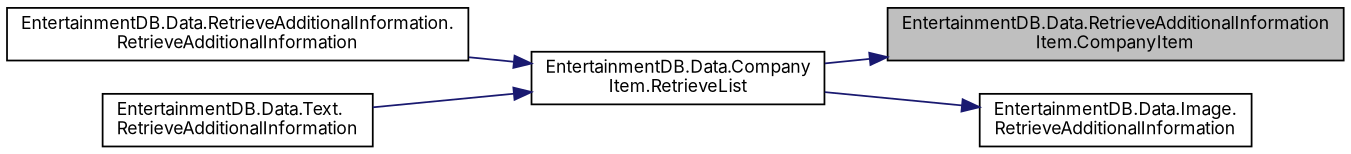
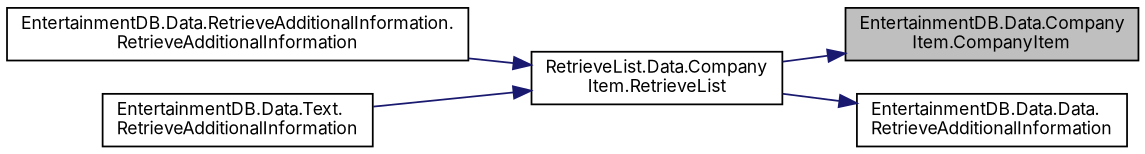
(1116, 34) -> (992, 34)
(678, 78) -> (657, 78)
(1116, 120) -> (992, 120)
